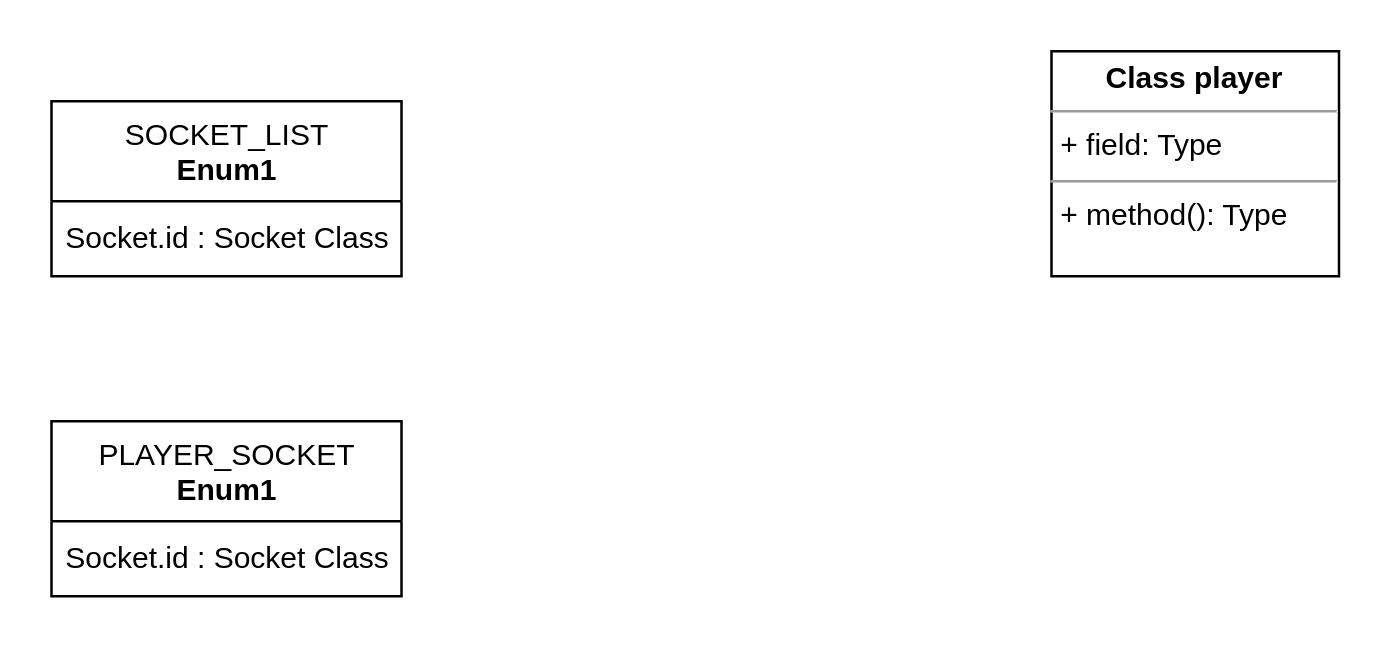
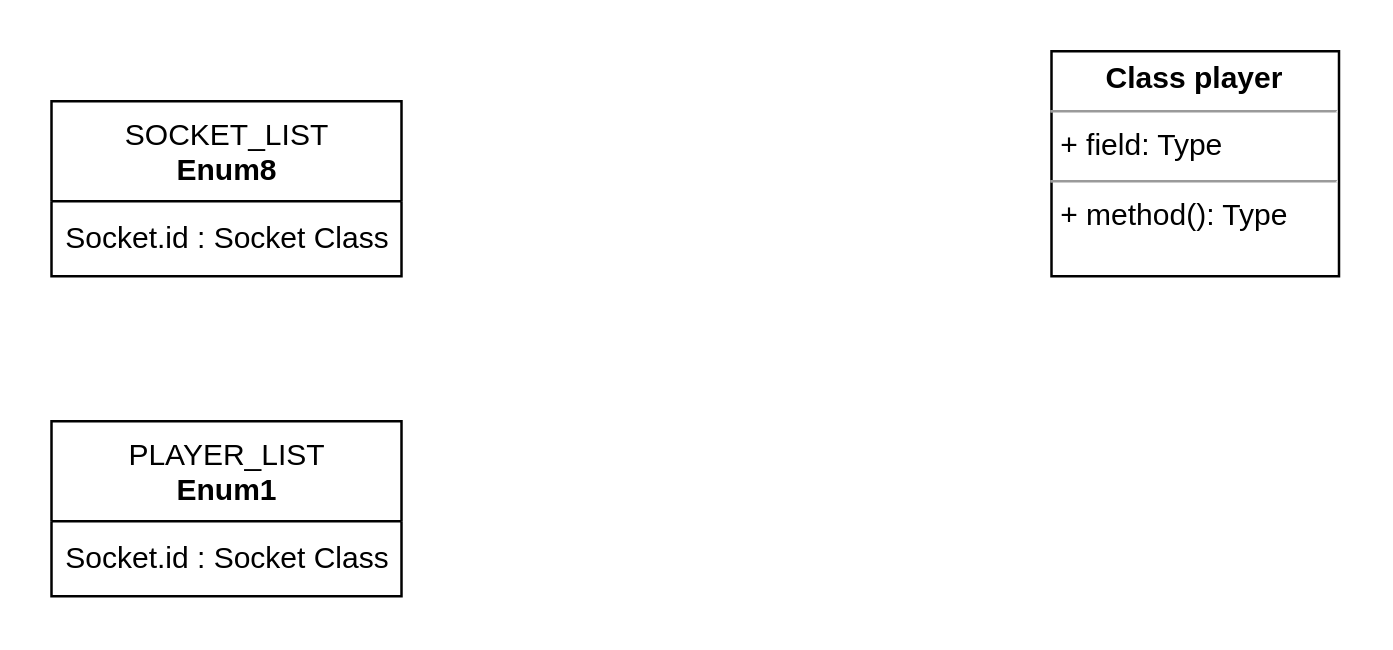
(228, 155) -> (228, 155)
(228, 475) -> (228, 475)
